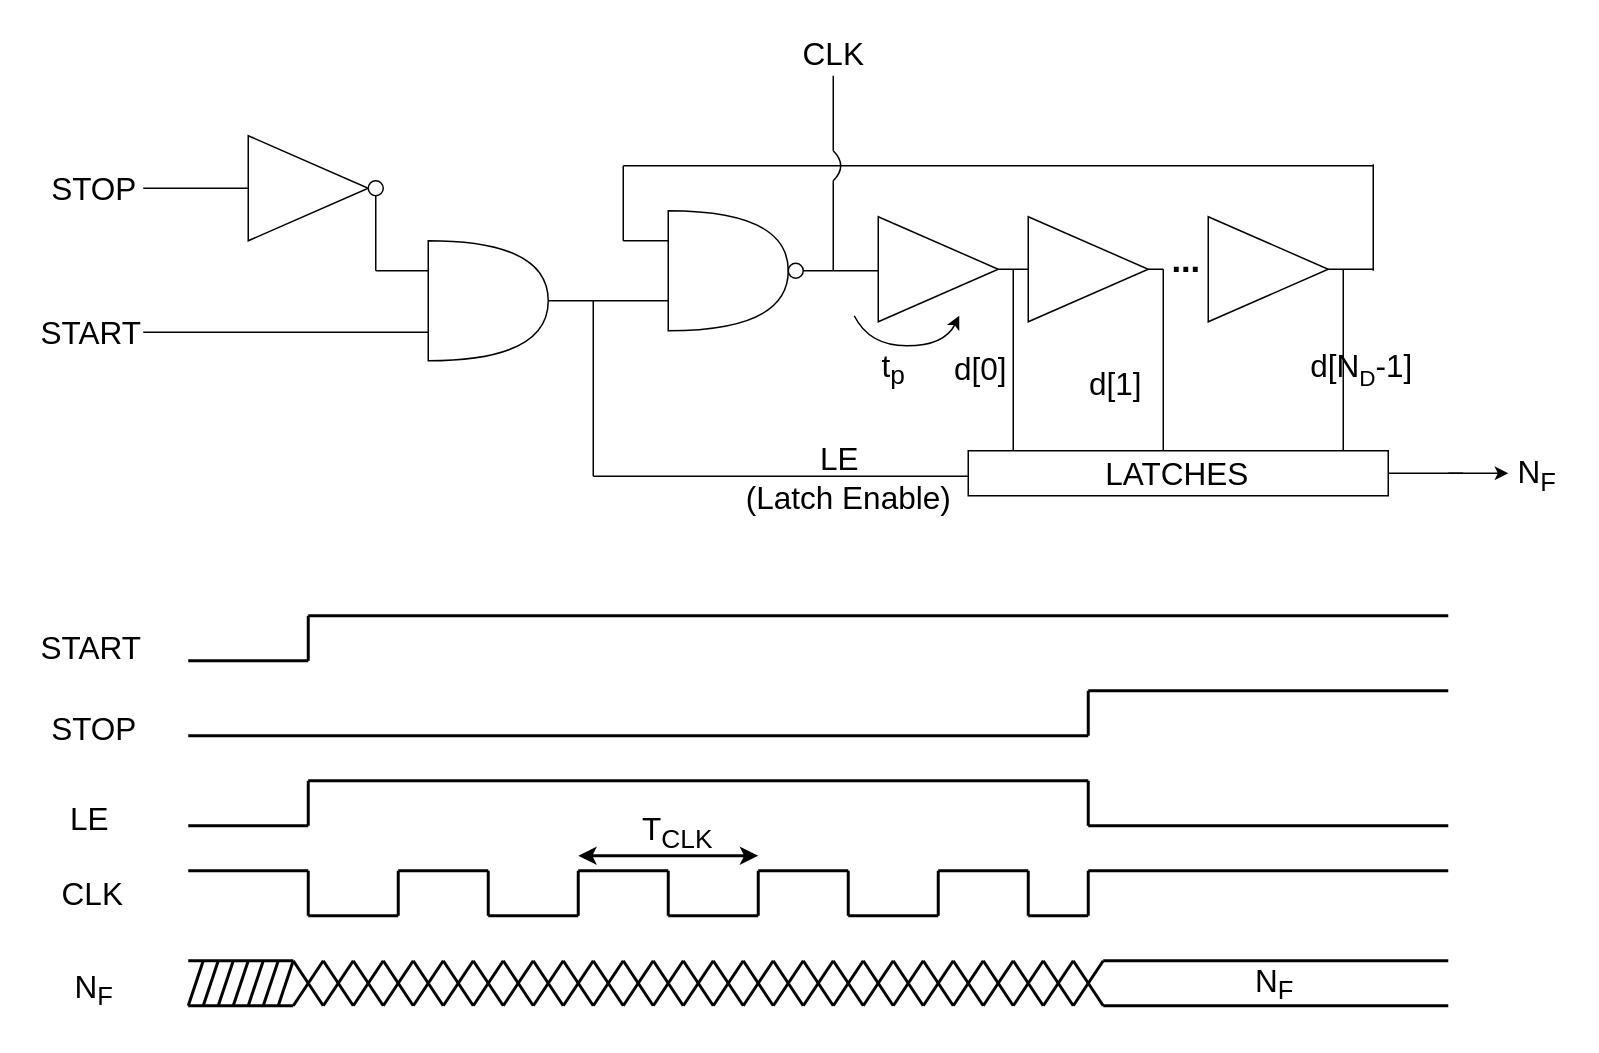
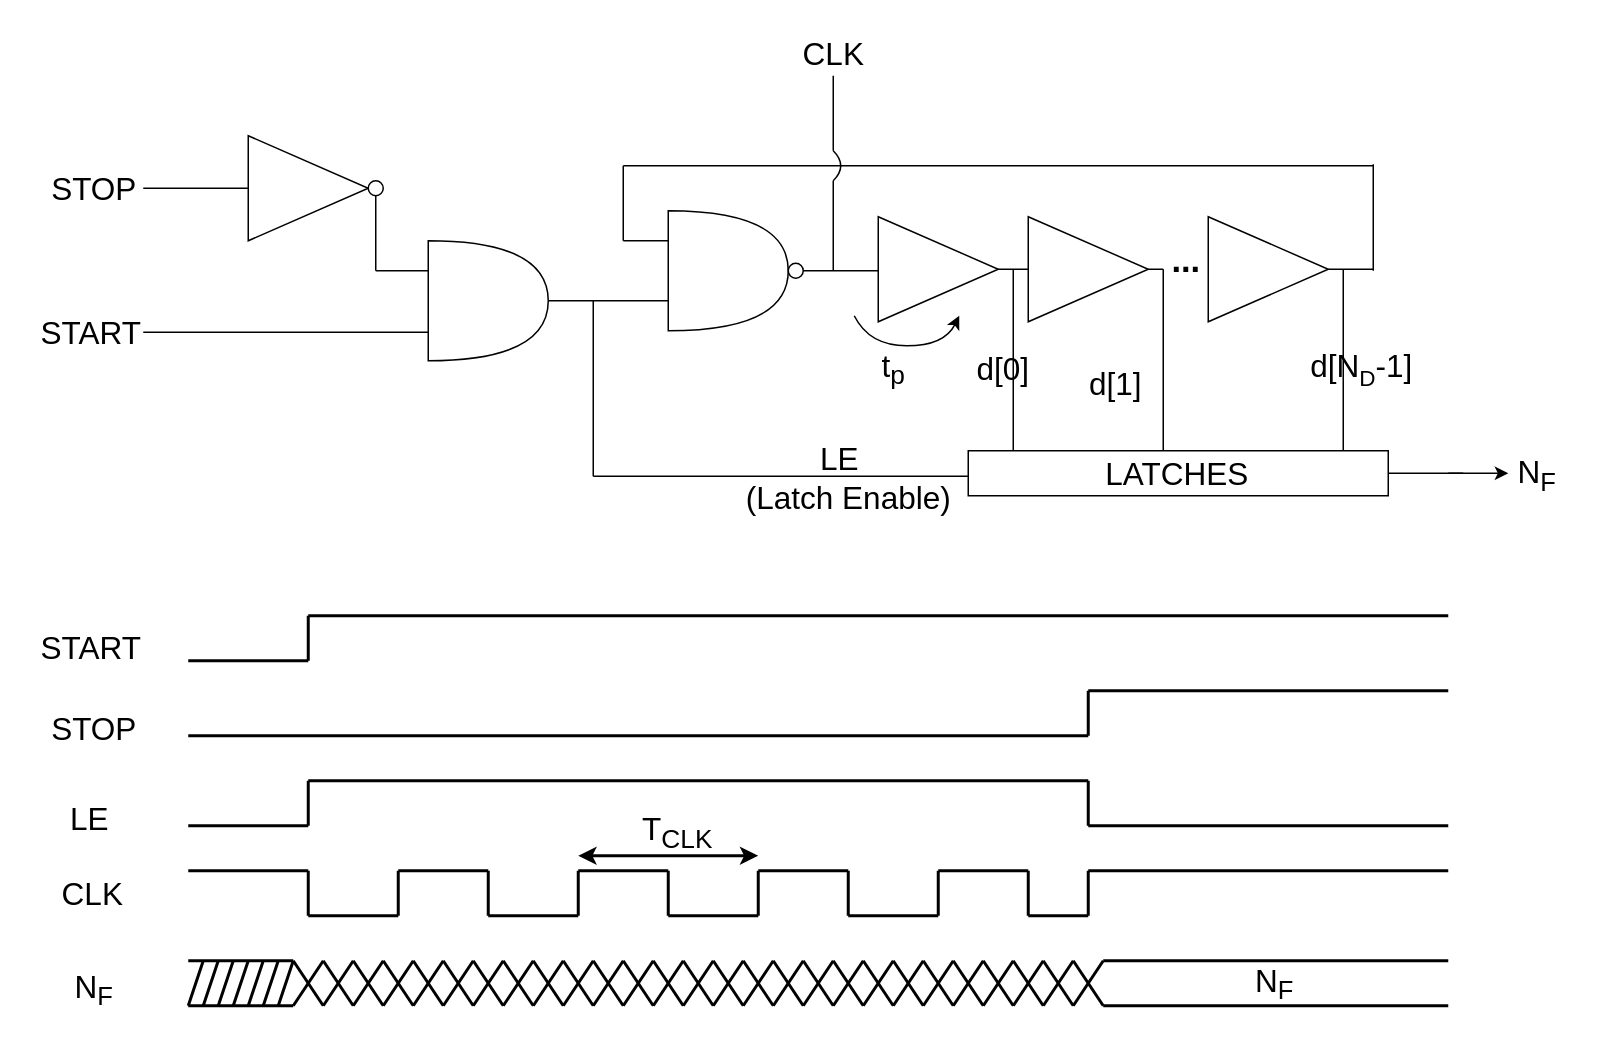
(980, 368) -> (1003, 368)
